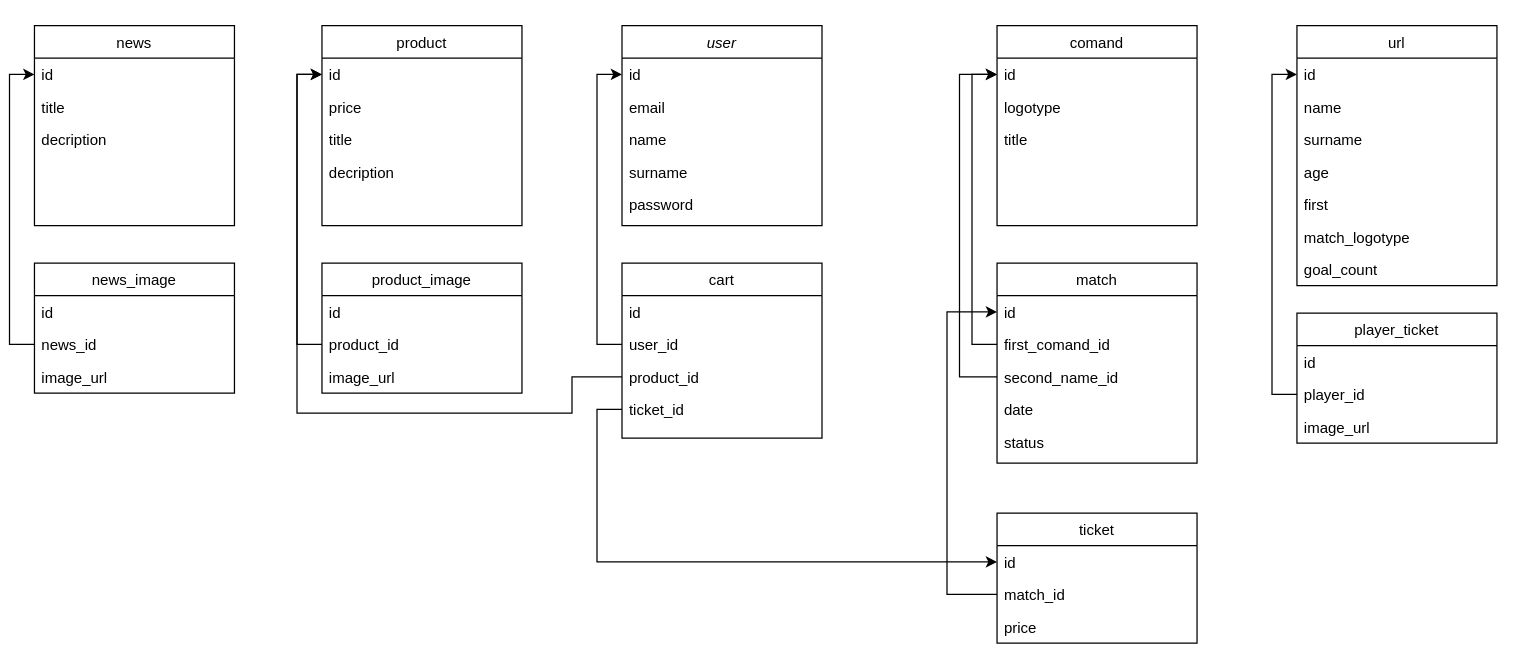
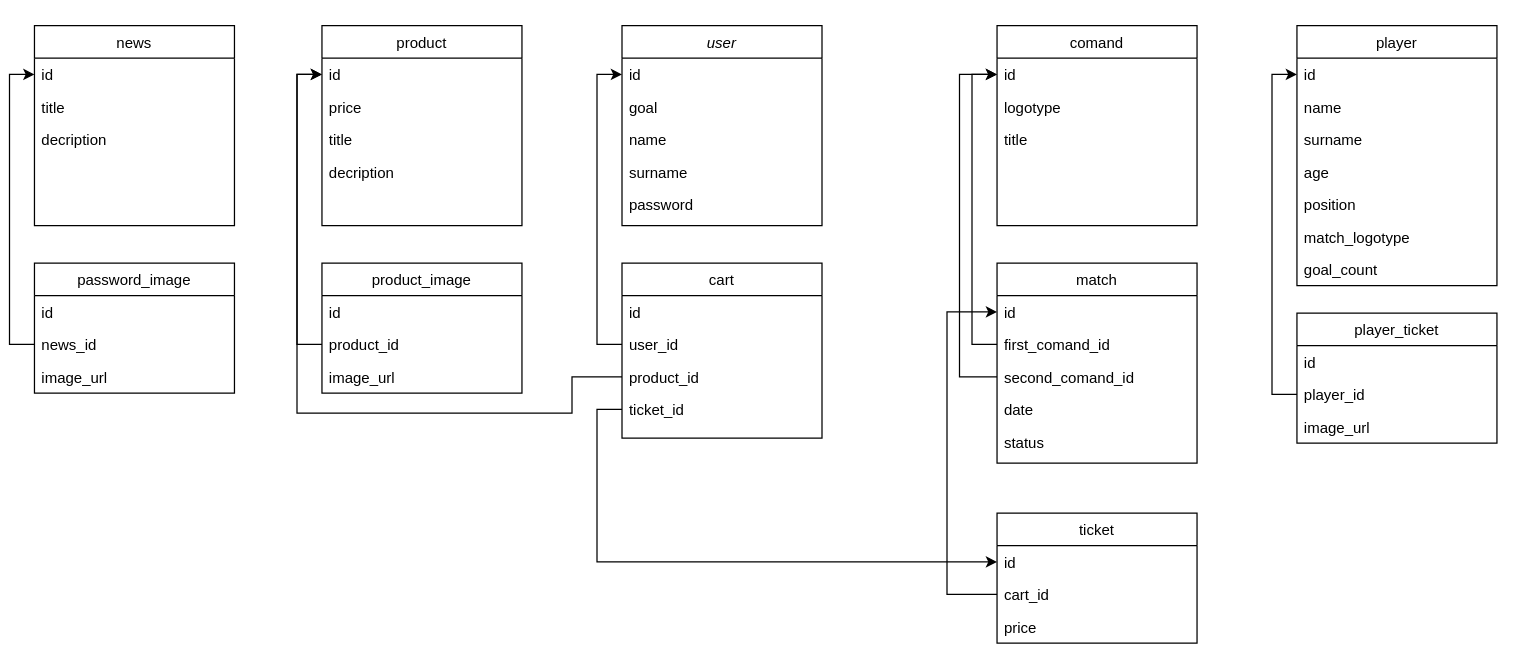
(1396, 43) -> (1396, 43)
(646, 108) -> (644, 108)
(1323, 205) -> (1333, 205)
(134, 280) -> (134, 280)
(1061, 378) -> (1069, 378)
(1035, 595) -> (1031, 595)
